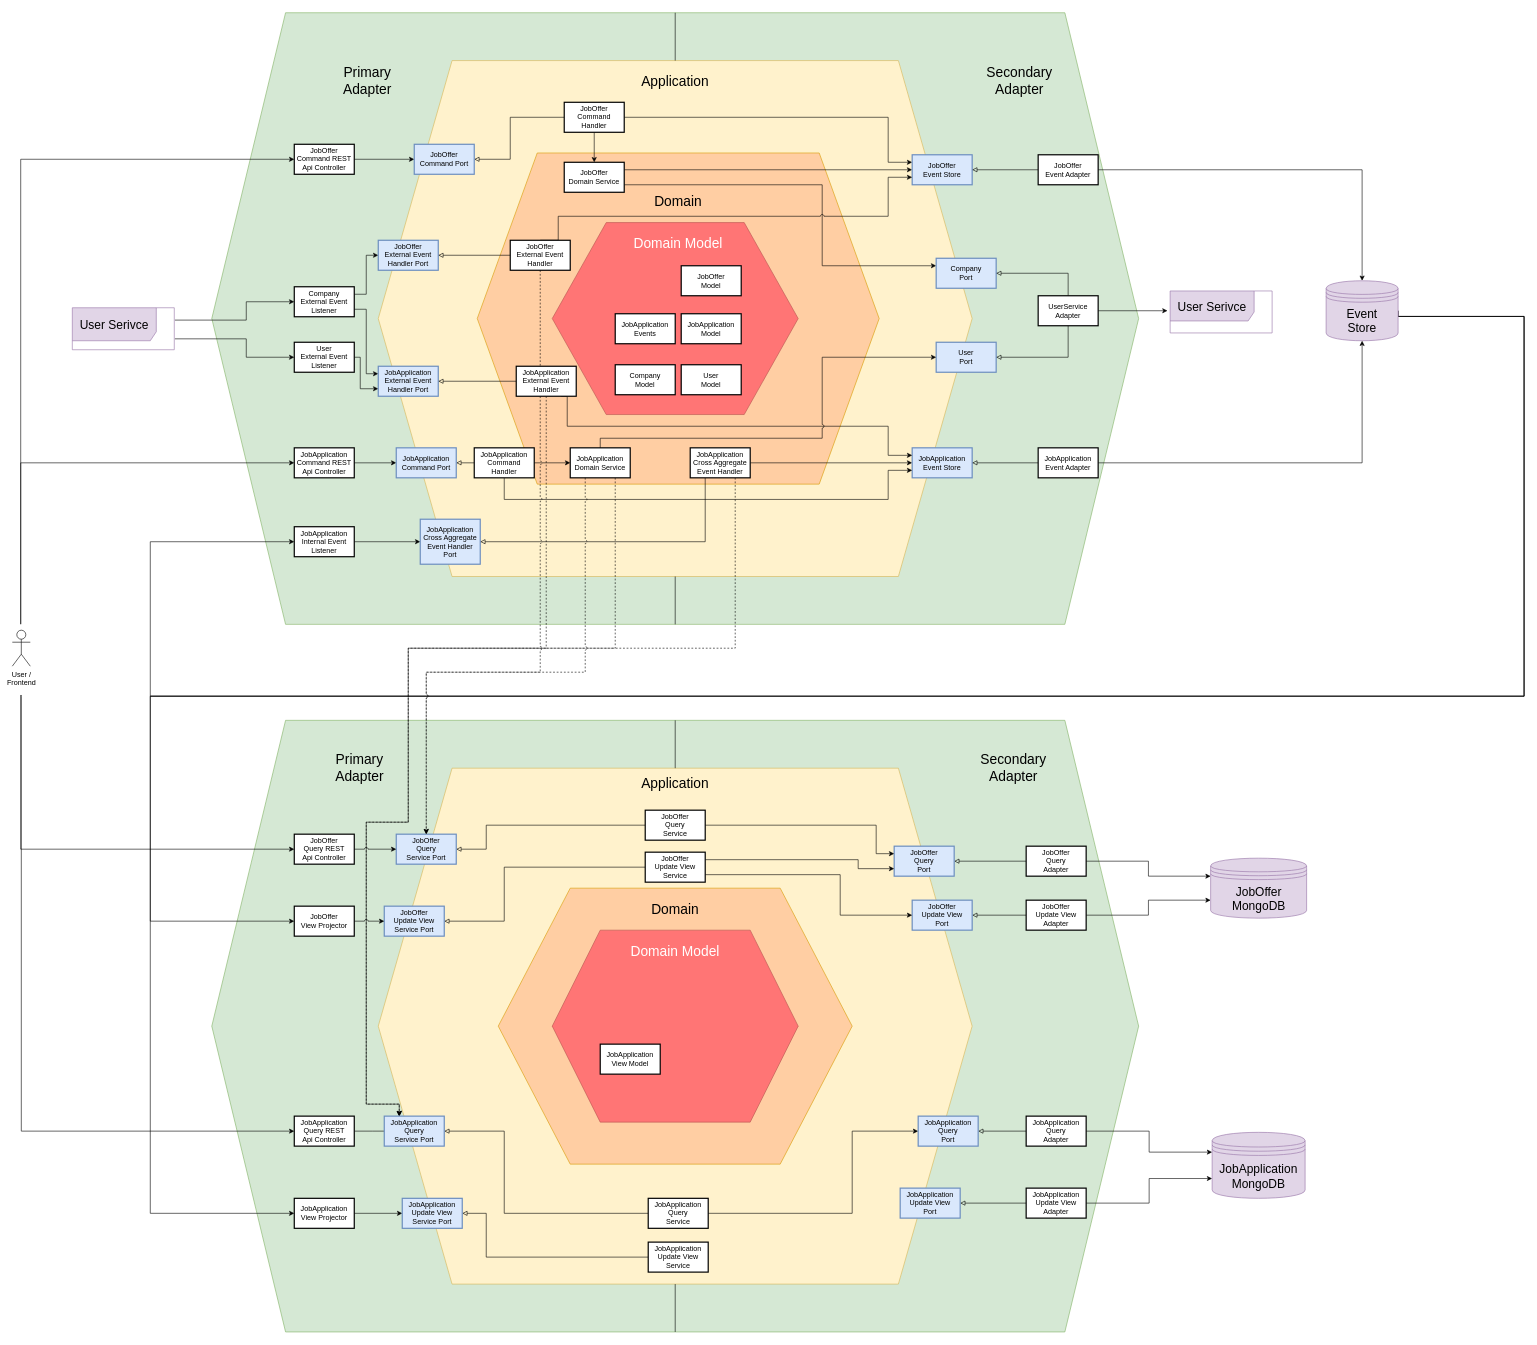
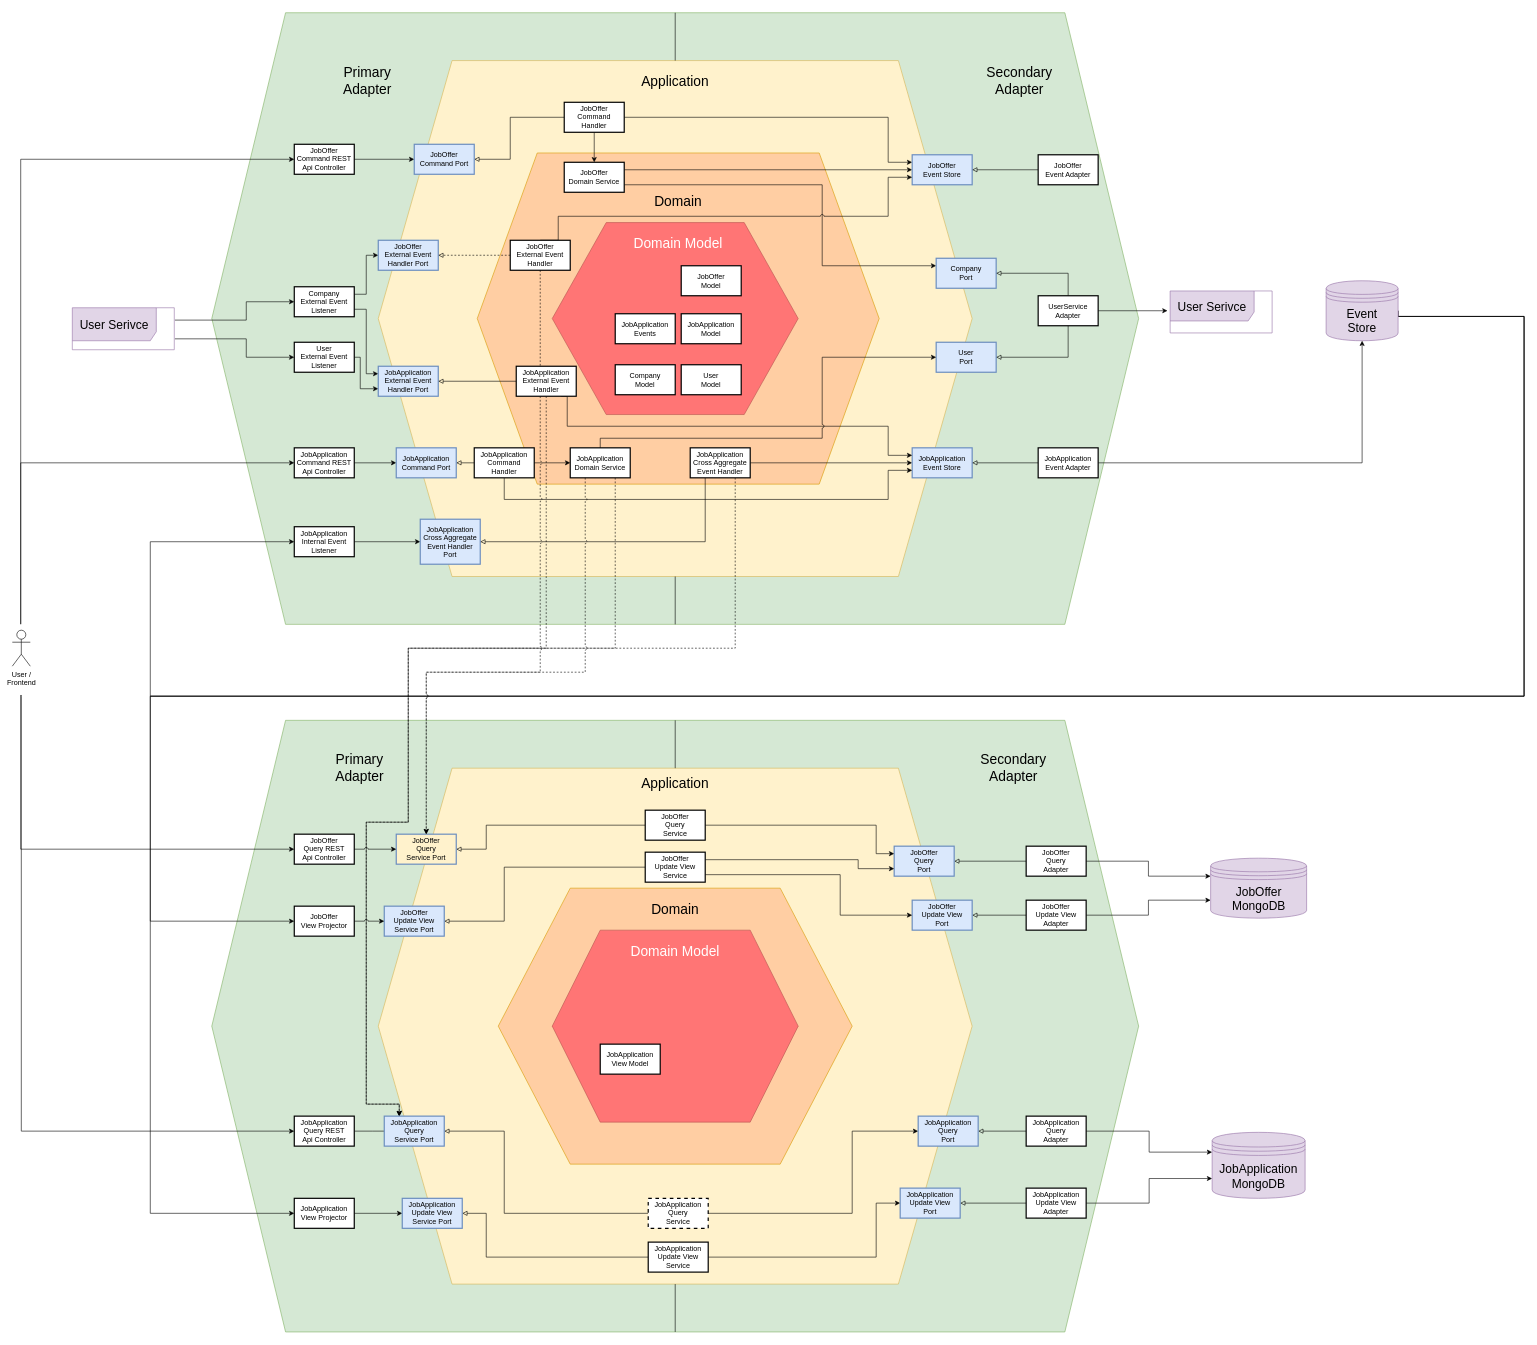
(476, 255) -> (476, 255)
(1362, 275) -> none
(426, 849) -> (426, 849)
none -> (876, 1203)
(678, 1214) -> (678, 1214)
